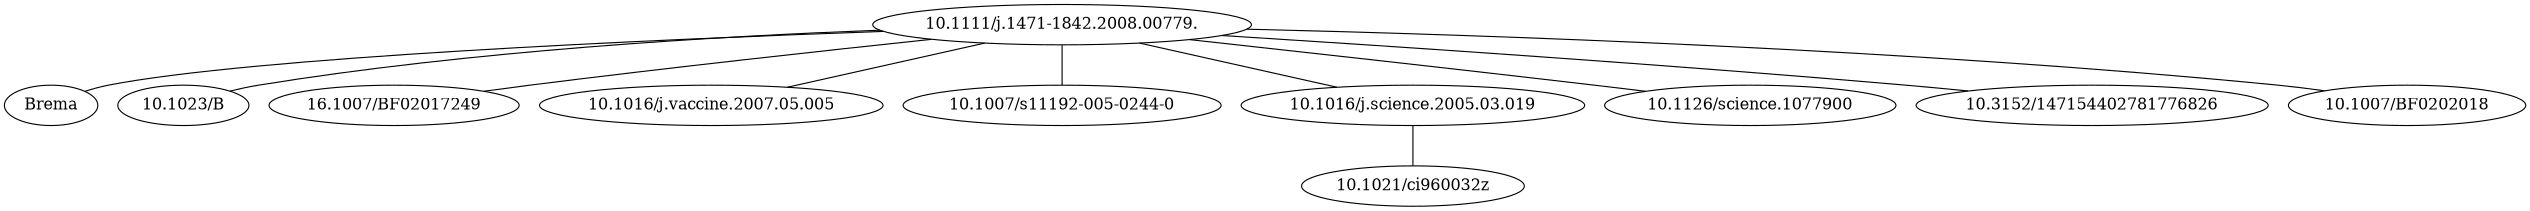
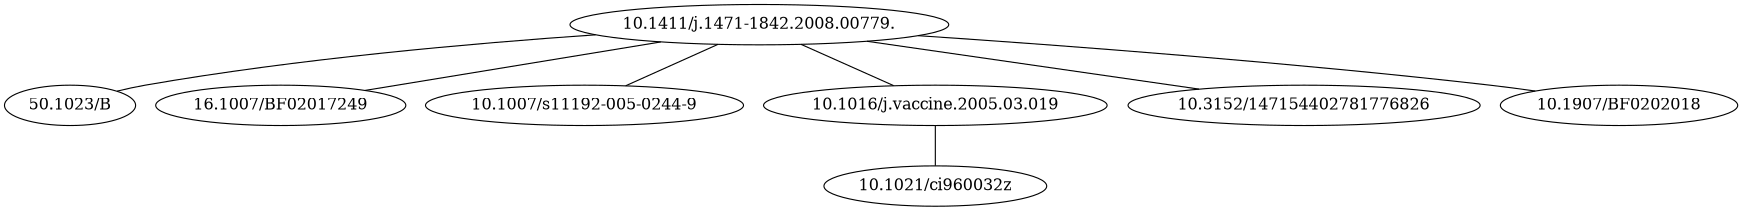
(1062, 25) -> (759, 25)
(51, 105) -> none
(183, 105) -> (70, 105)
(711, 105) -> none
(1062, 105) -> (585, 105)
(1413, 105) -> (935, 105)
(1750, 105) -> none
(2407, 105) -> (1619, 105)
